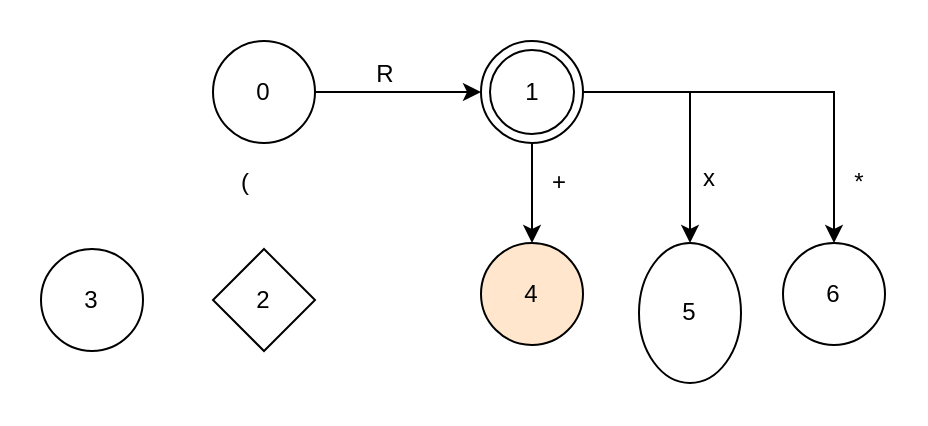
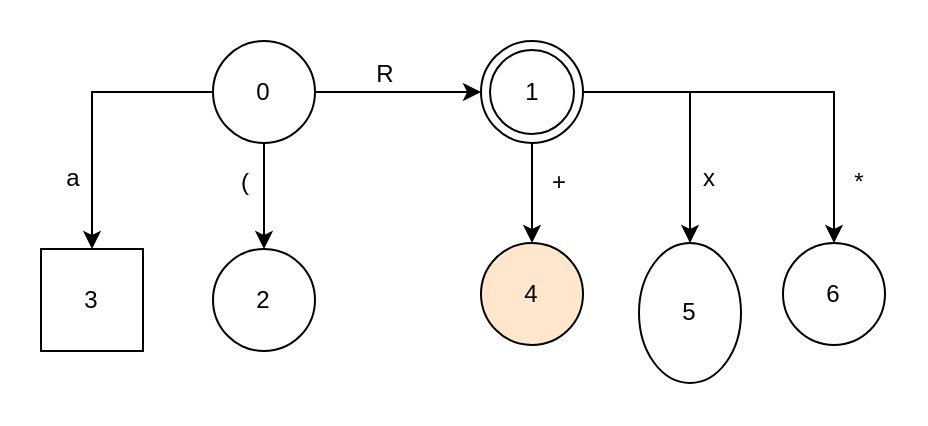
none -> (92, 103)
none -> (72, 179)
none -> (264, 189)
(92, 300) -> (92, 300)
(264, 300) -> (264, 300)
